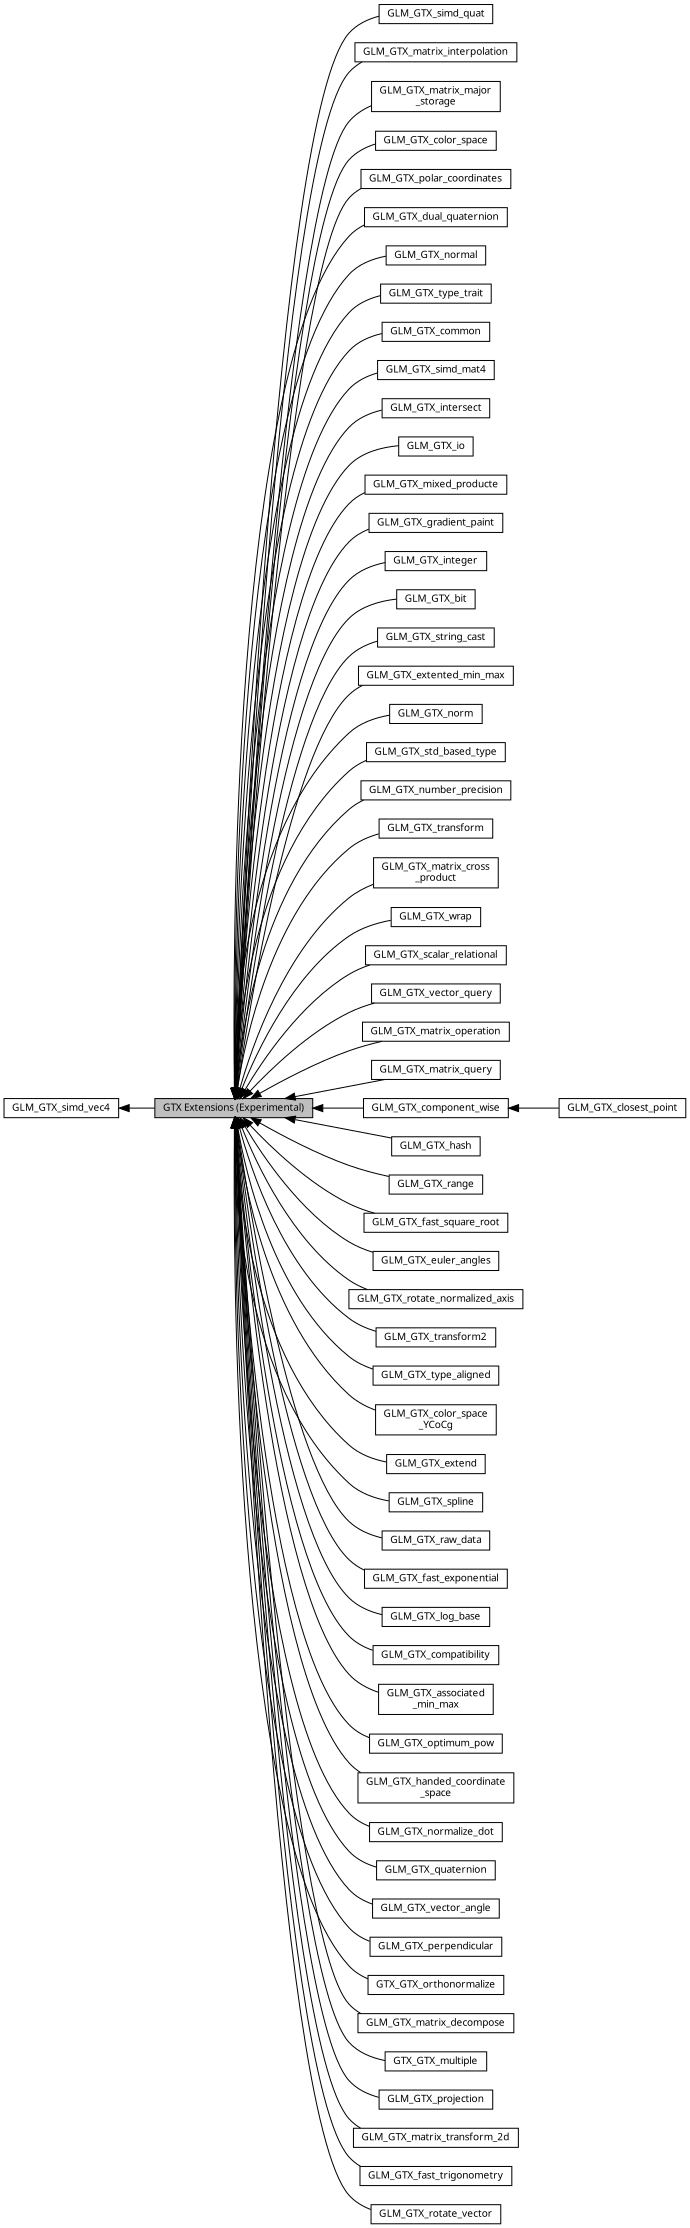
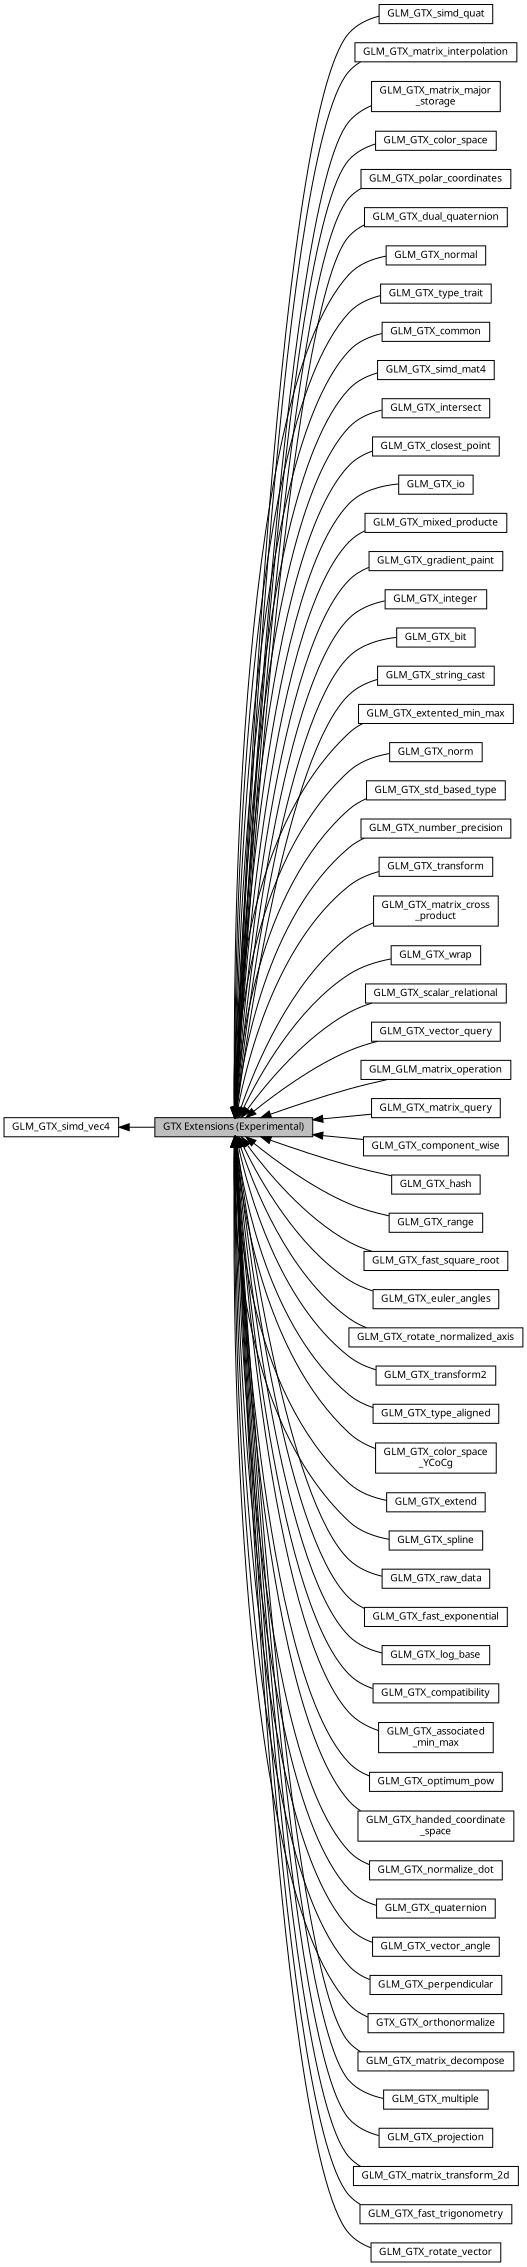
(436, 1032) -> (436, 1070)
(539, 1108) -> (278, 664)
(436, 2061) -> (436, 2100)
